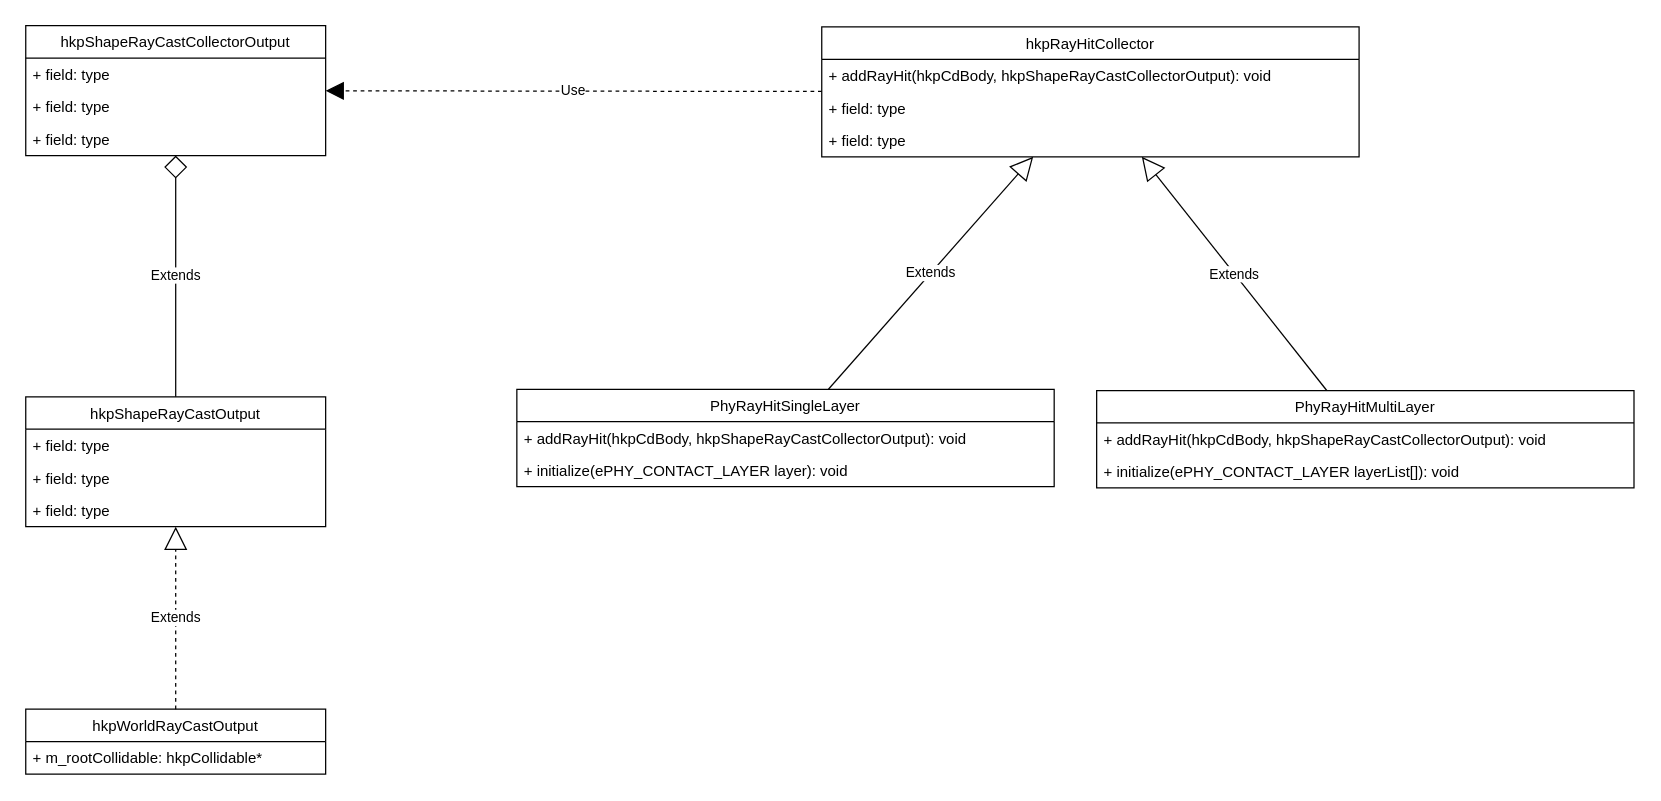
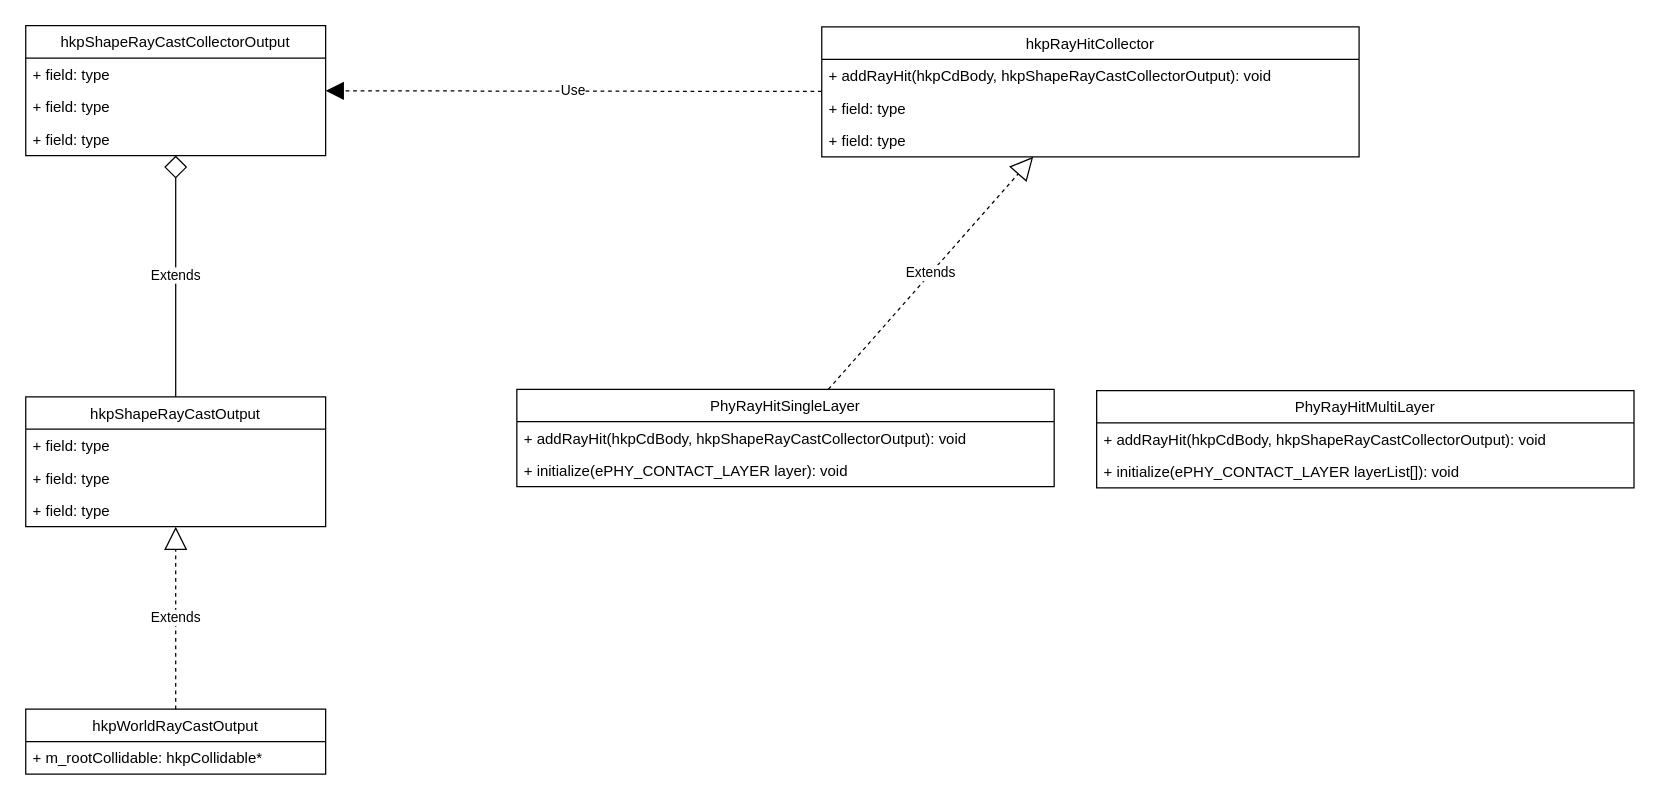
(1241, 281) -> none
(878, 334) -> (878, 334)
